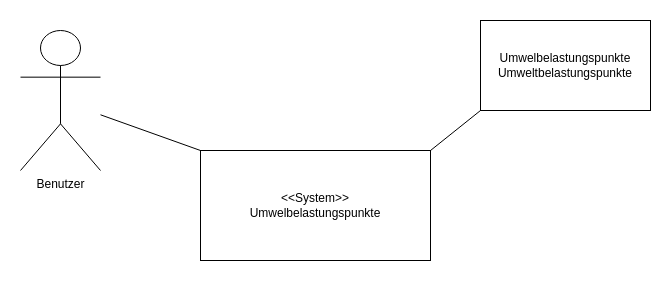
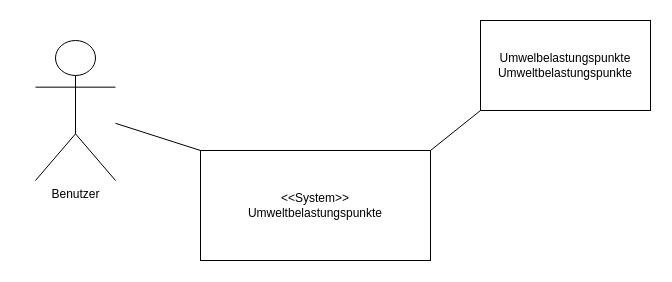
(61, 101) -> (76, 111)
(316, 206) -> (316, 206)
